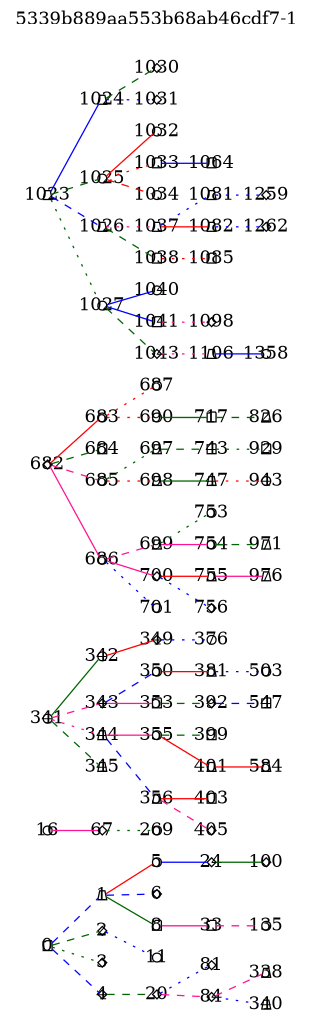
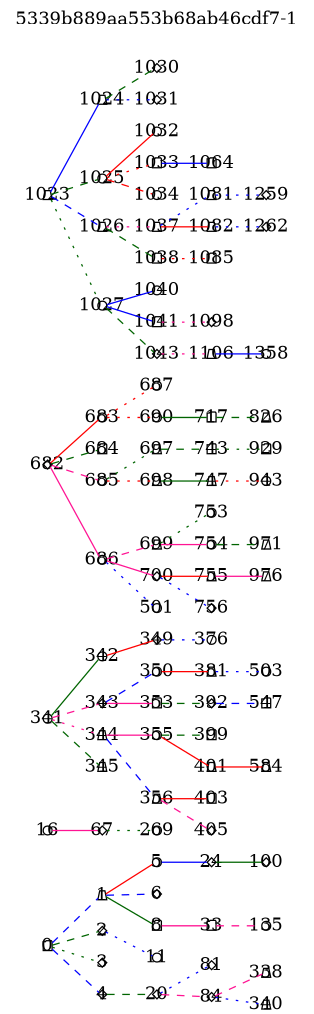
(157, 608) -> (157, 608)
